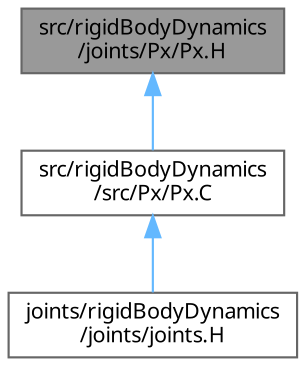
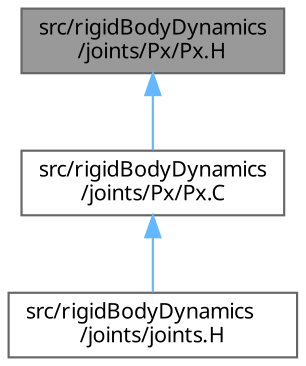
(153, 183) -> (153, 183)
(153, 325) -> (153, 325)
